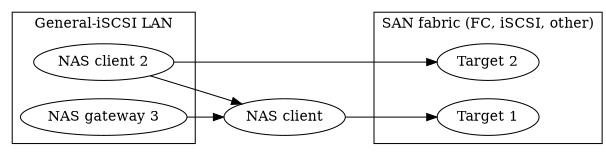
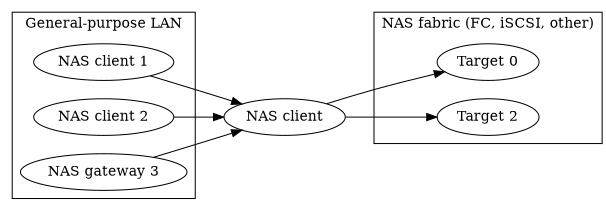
(104, 24) -> (104, 24)
(488, 24) -> (488, 24)
none -> (104, 62)
(300, 62) -> (386, 117)
(488, 117) -> (488, 62)
